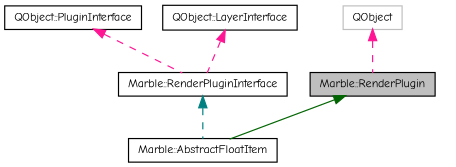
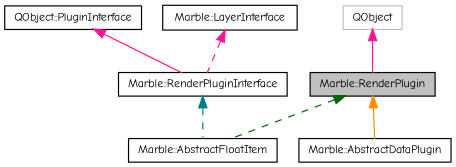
(230, 18) -> (230, 18)
(143, 54) -> (143, 54)
(373, 57) -> (373, 57)
(282, 119) -> (282, 119)
none -> (375, 150)
